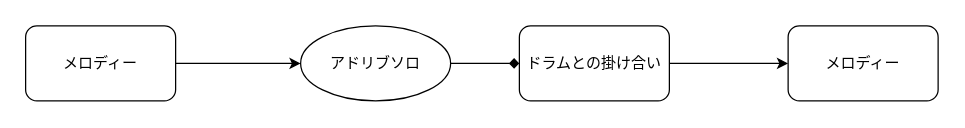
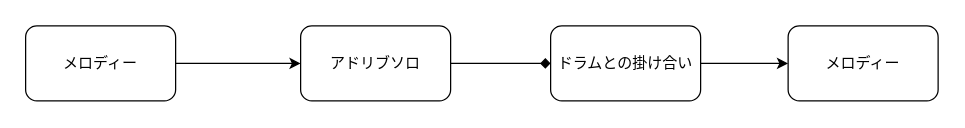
(376, 63) -> (376, 63)
(594, 63) -> (626, 63)
